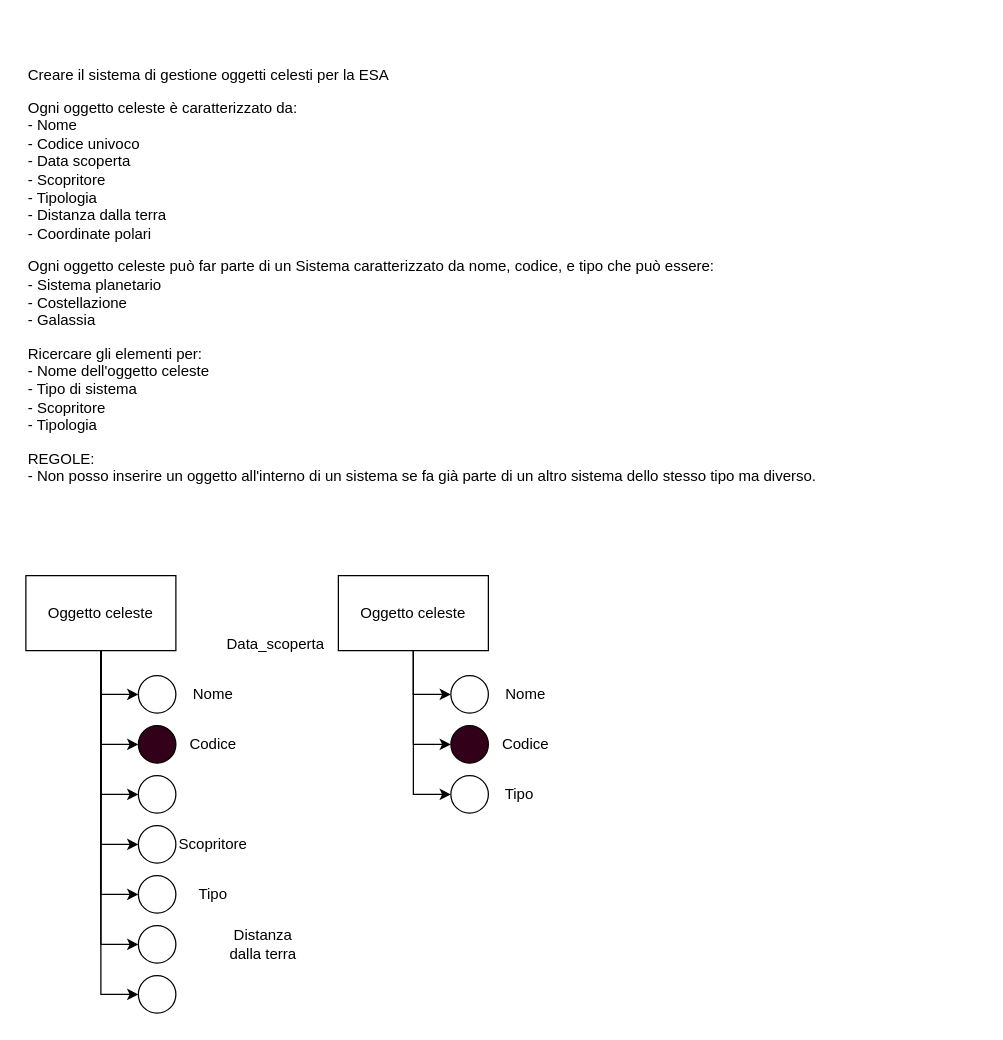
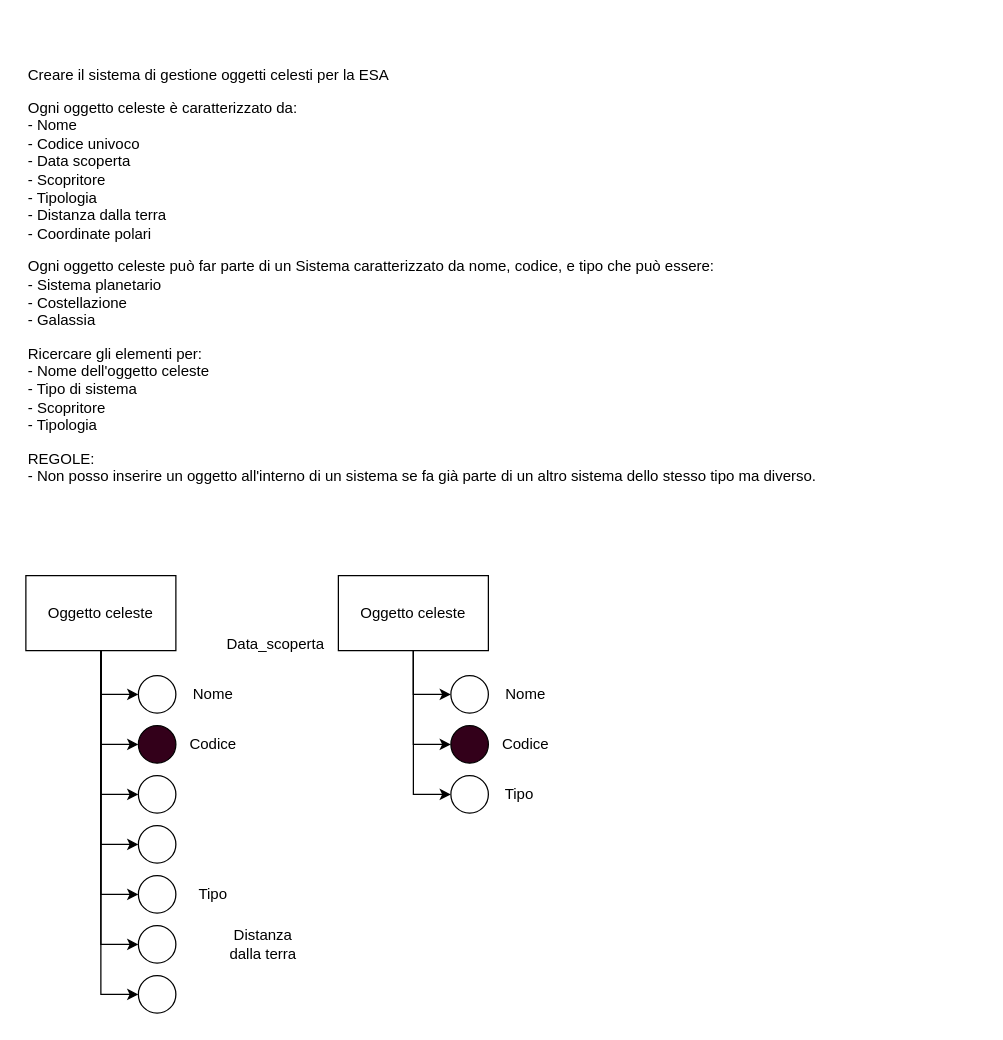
(213, 844) -> none
